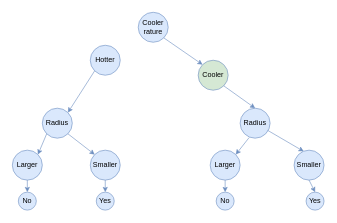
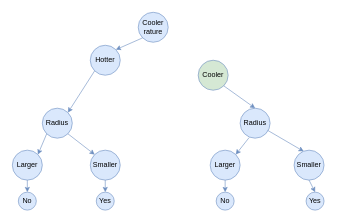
none -> (132, 43)
(181, 50) -> none
